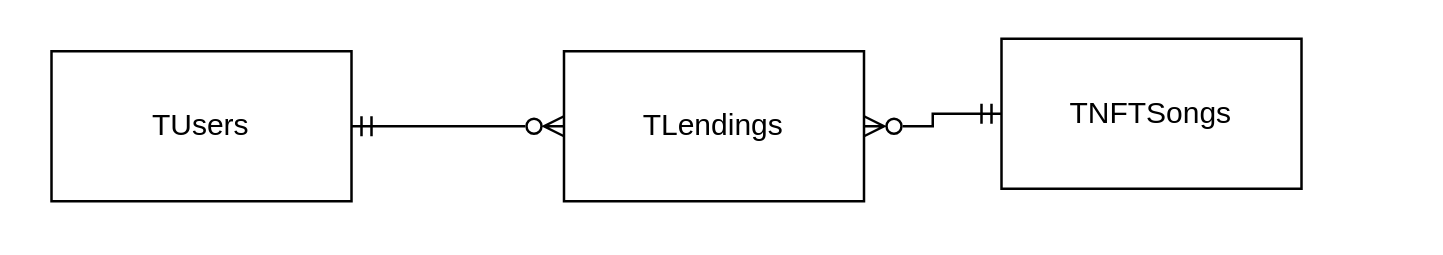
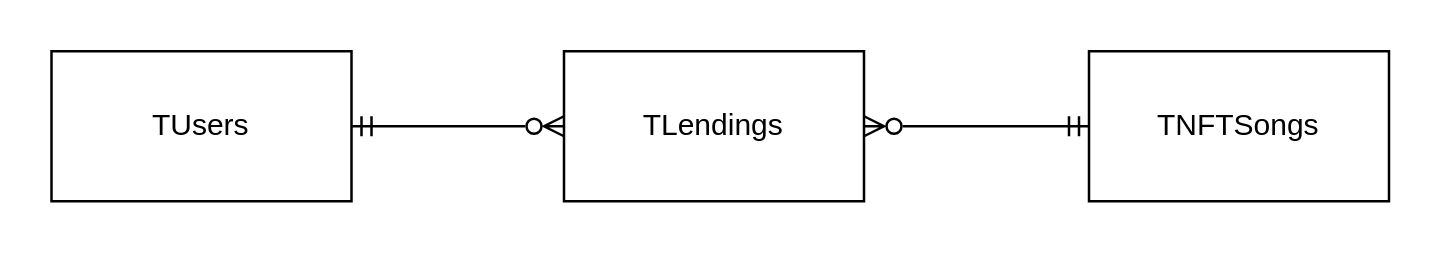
(1151, 114) -> (1239, 126)
